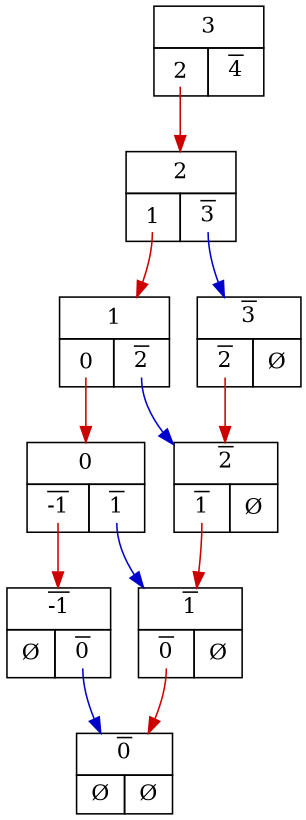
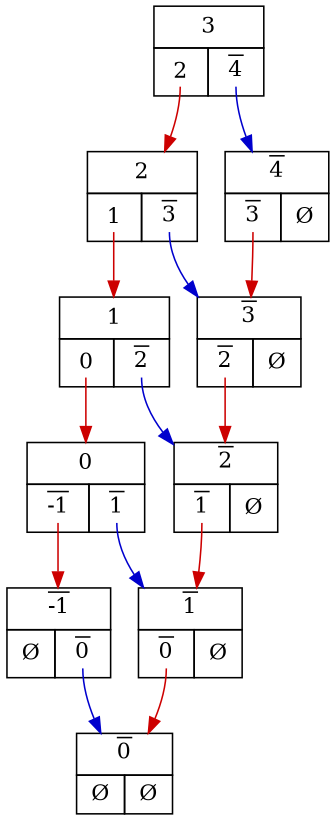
none -> (276, 196)
